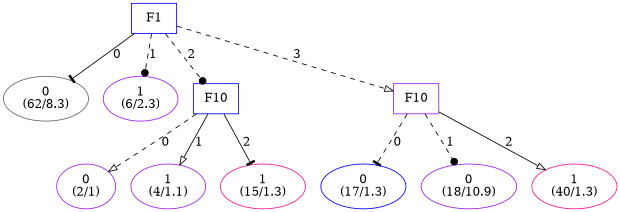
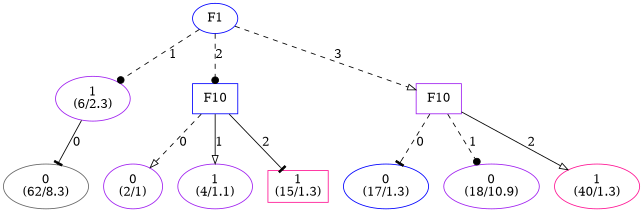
(154, 18) -> (215, 18)
(104, 56) -> (71, 141)
(263, 186) -> (298, 186)
